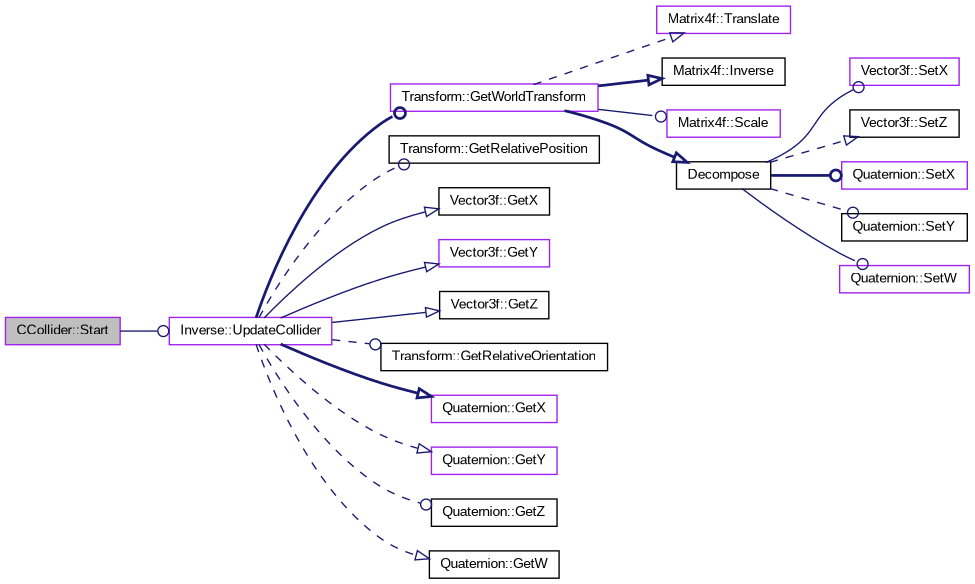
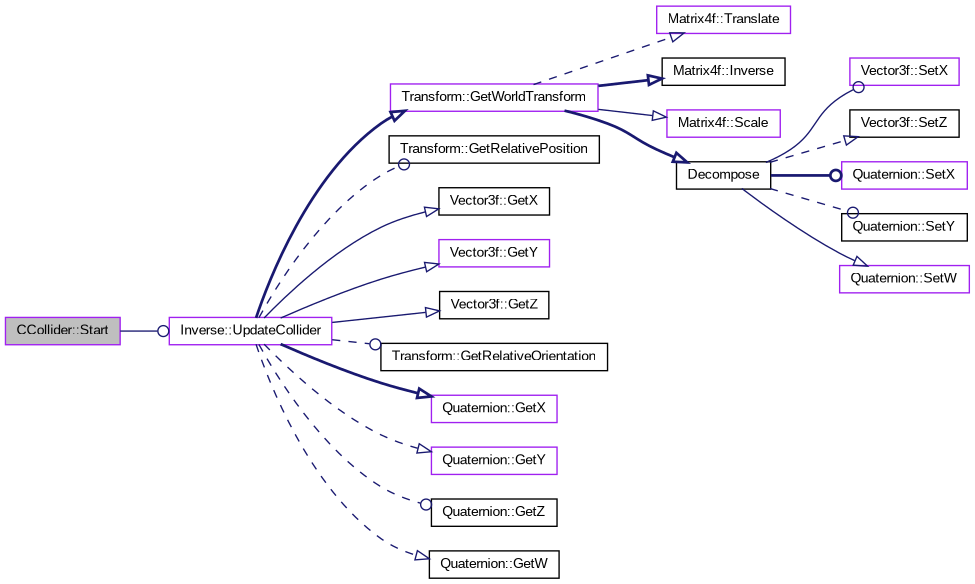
(625, 112) -> (625, 112)
(308, 206) -> (308, 206)
(797, 227) -> (797, 227)
